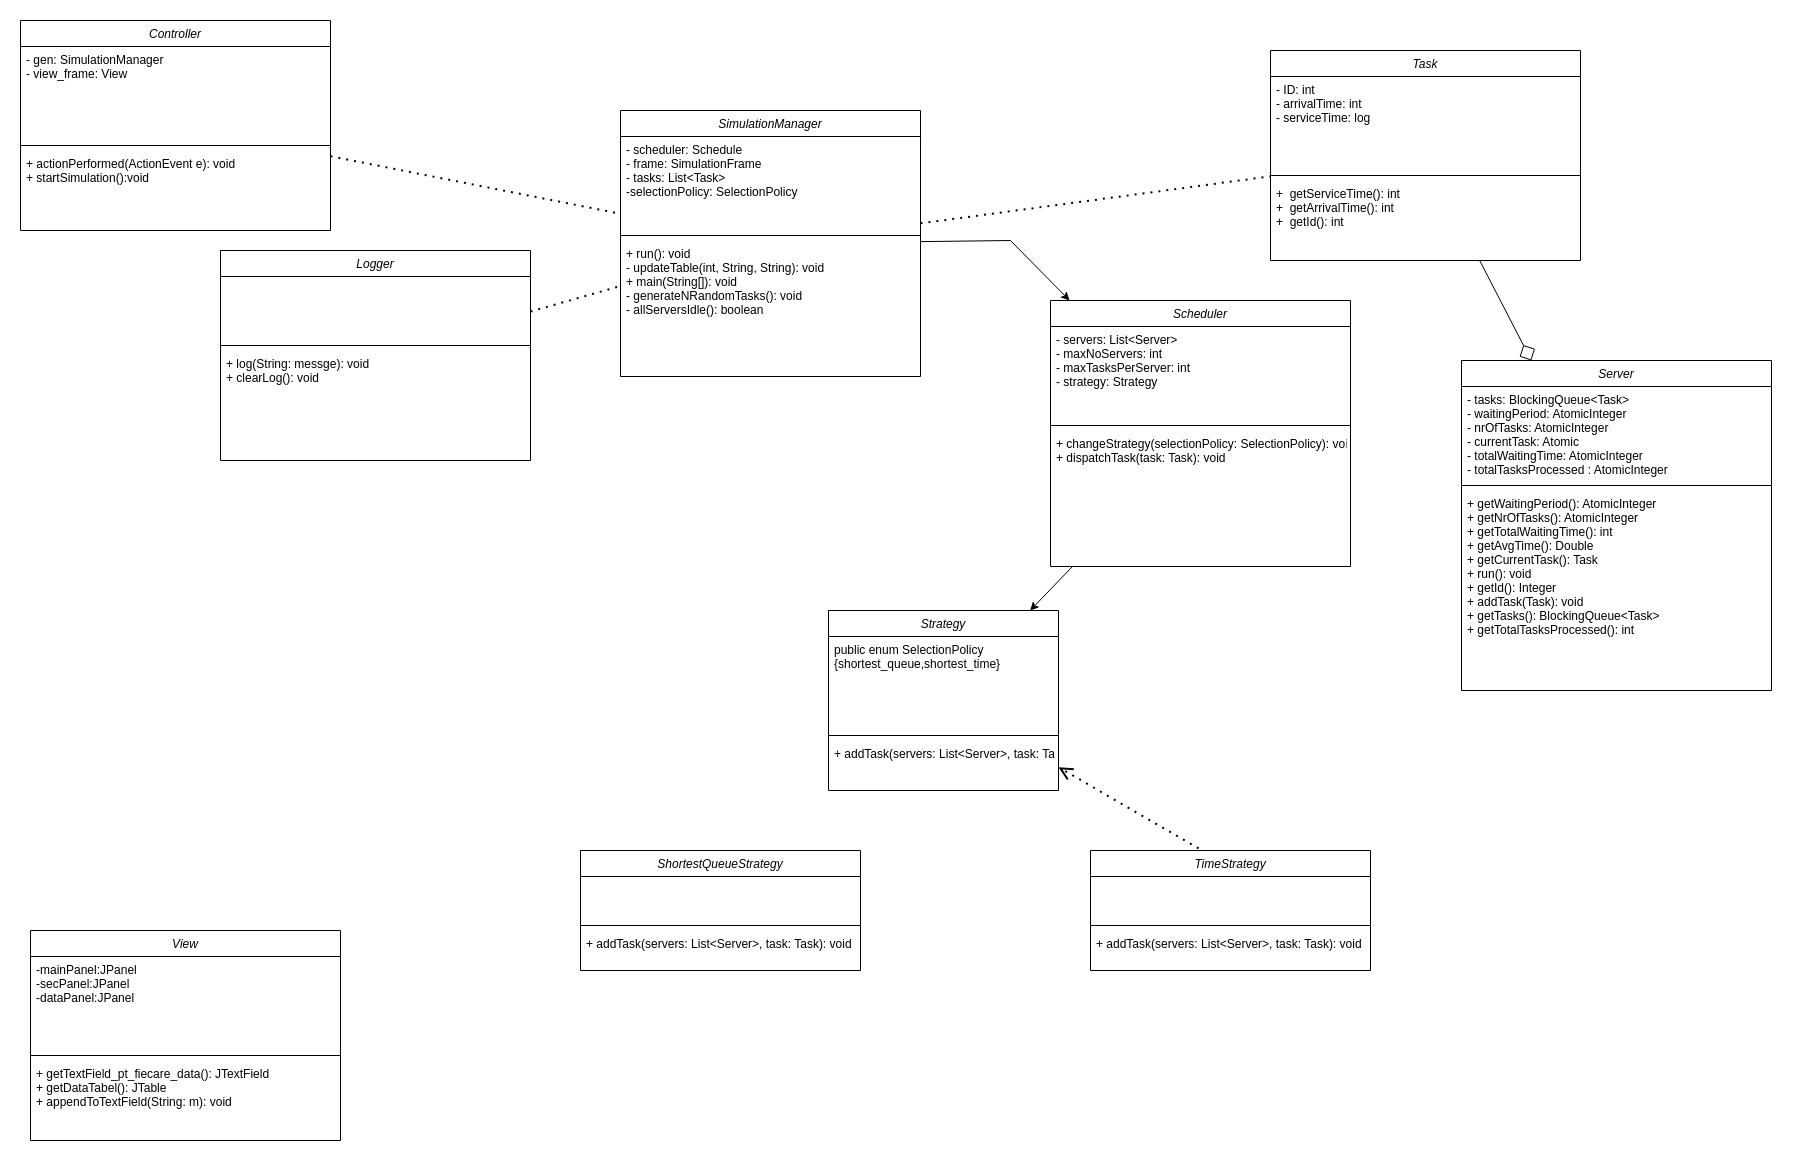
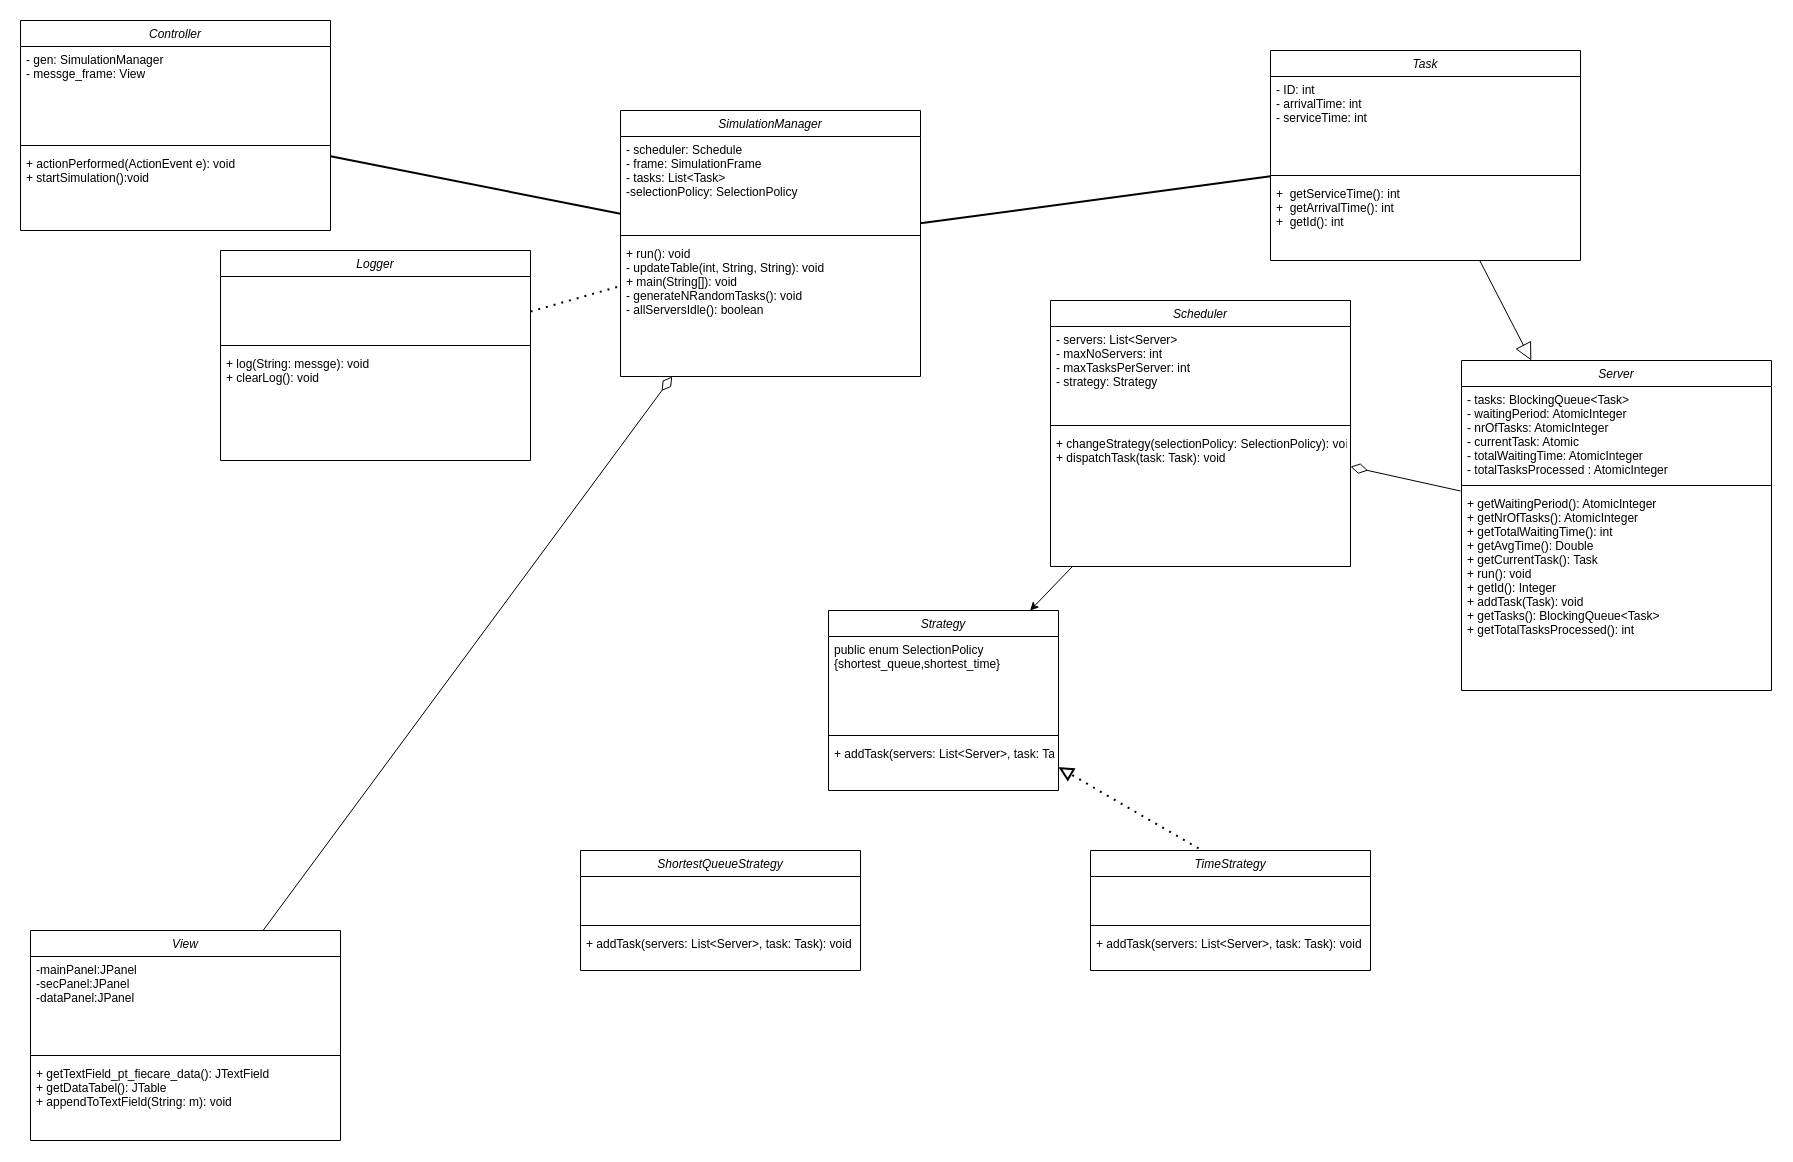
(97, 60) -> (97, 60)
(1300, 90) -> (1300, 90)
(475, 185) -> (475, 185)
(1095, 200) -> (1095, 200)
(1005, 241) -> none
(1523, 344) -> (1523, 344)
none -> (1413, 481)
none -> (462, 661)
(1068, 773) -> (1073, 775)
